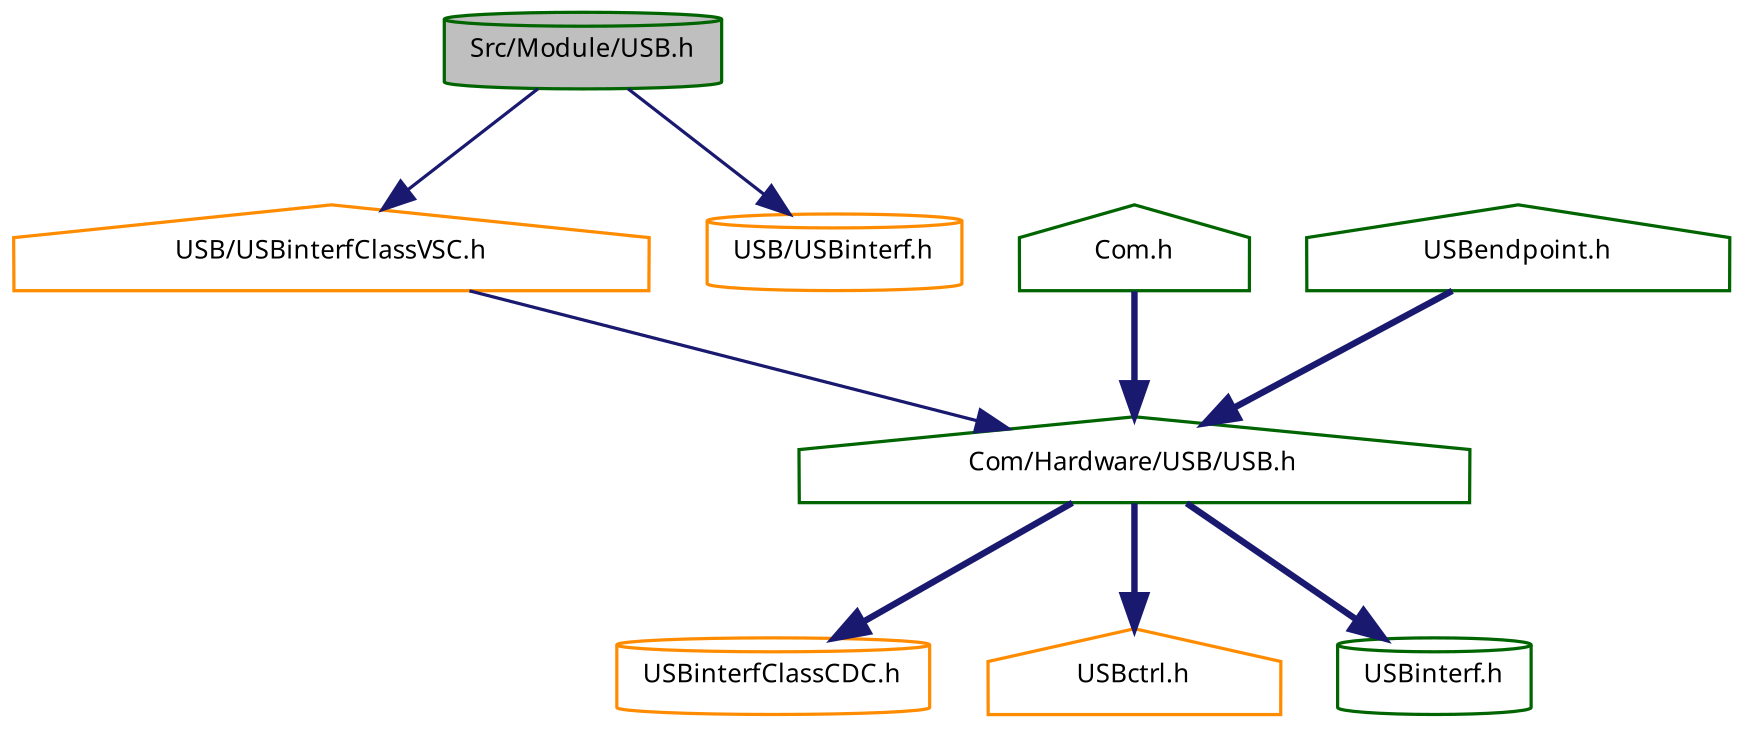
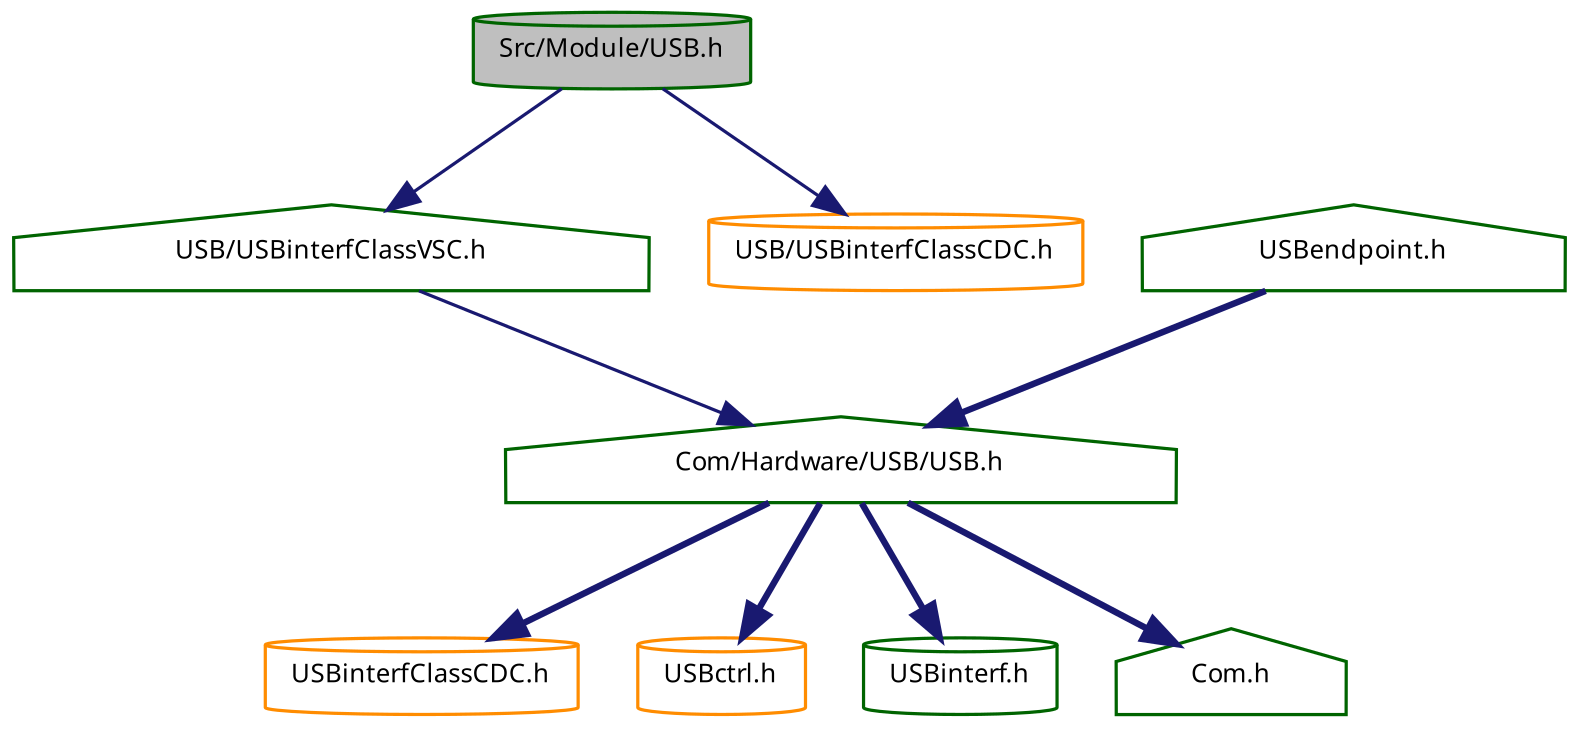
(331, 252) -> (331, 252)
(835, 252) -> (896, 252)
(1134, 337) -> (1028, 566)
(1134, 676) -> (722, 676)
